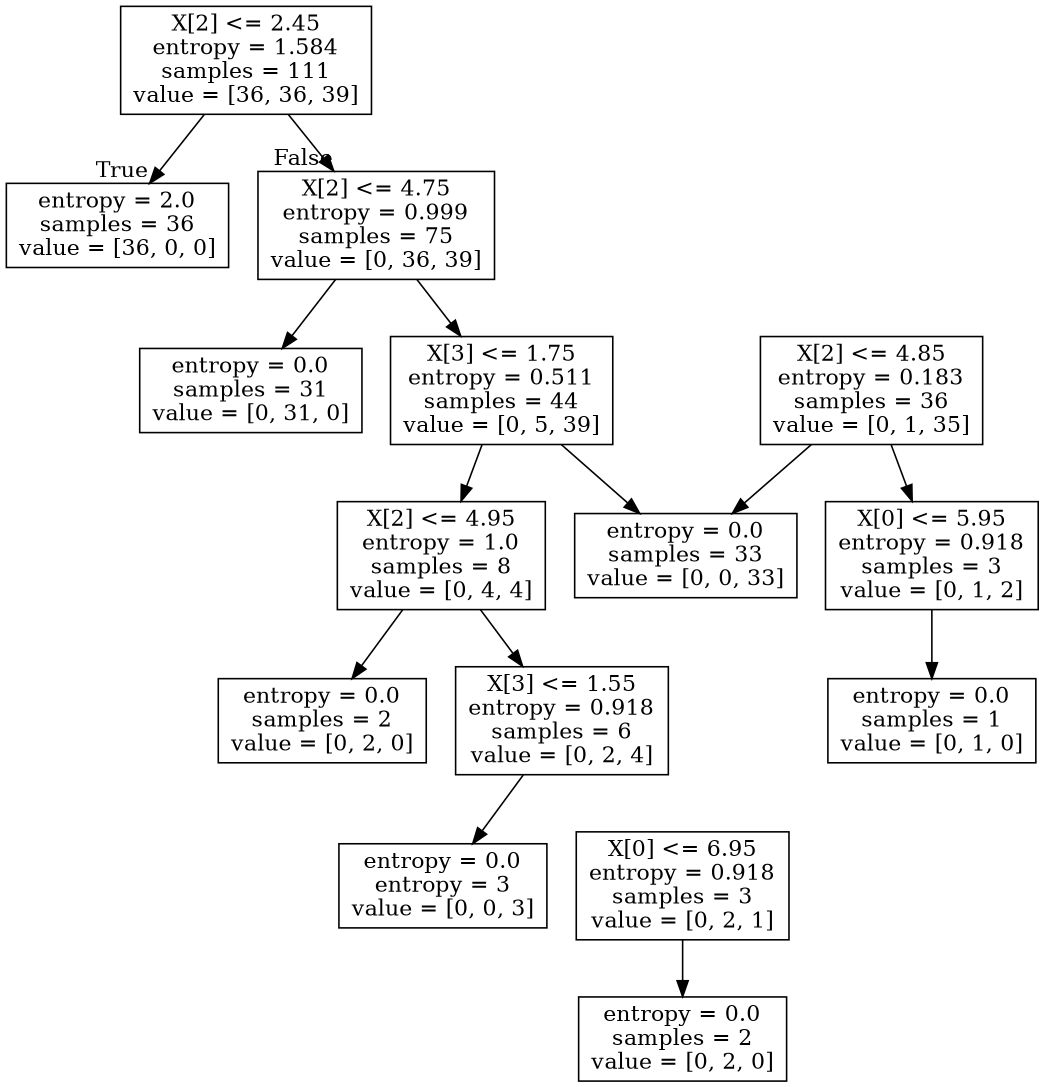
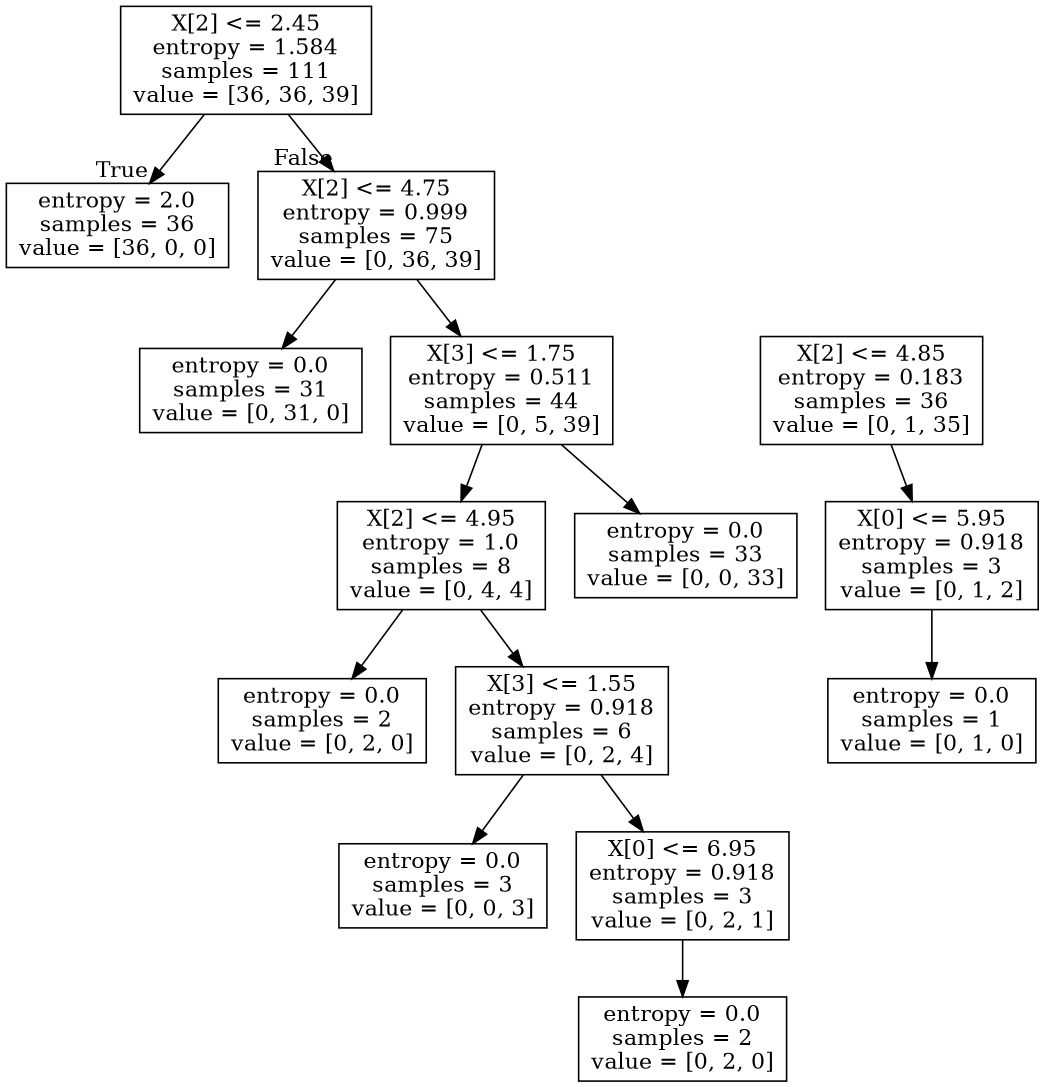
(778, 474) -> none
none -> (617, 797)
(443, 886) -> (443, 886)
